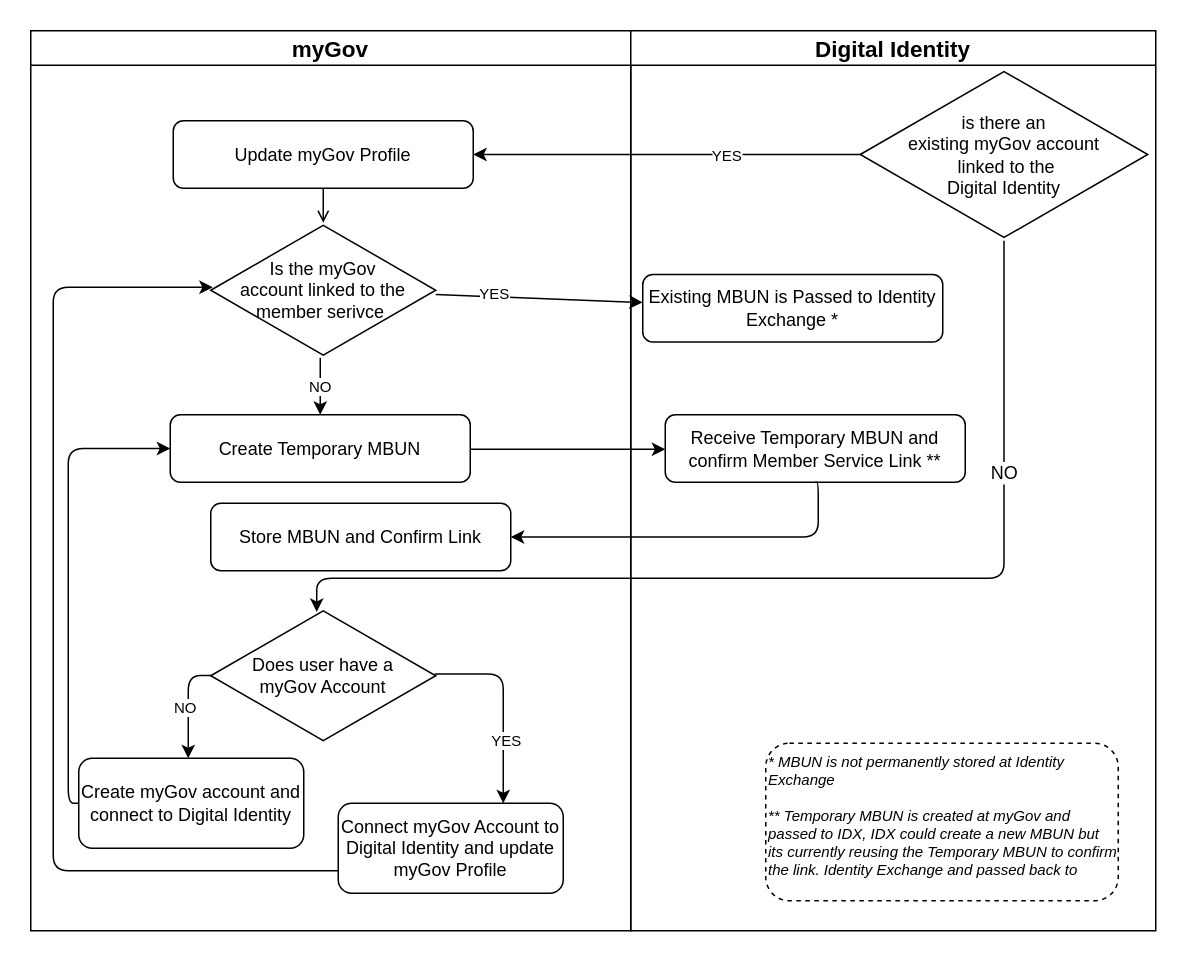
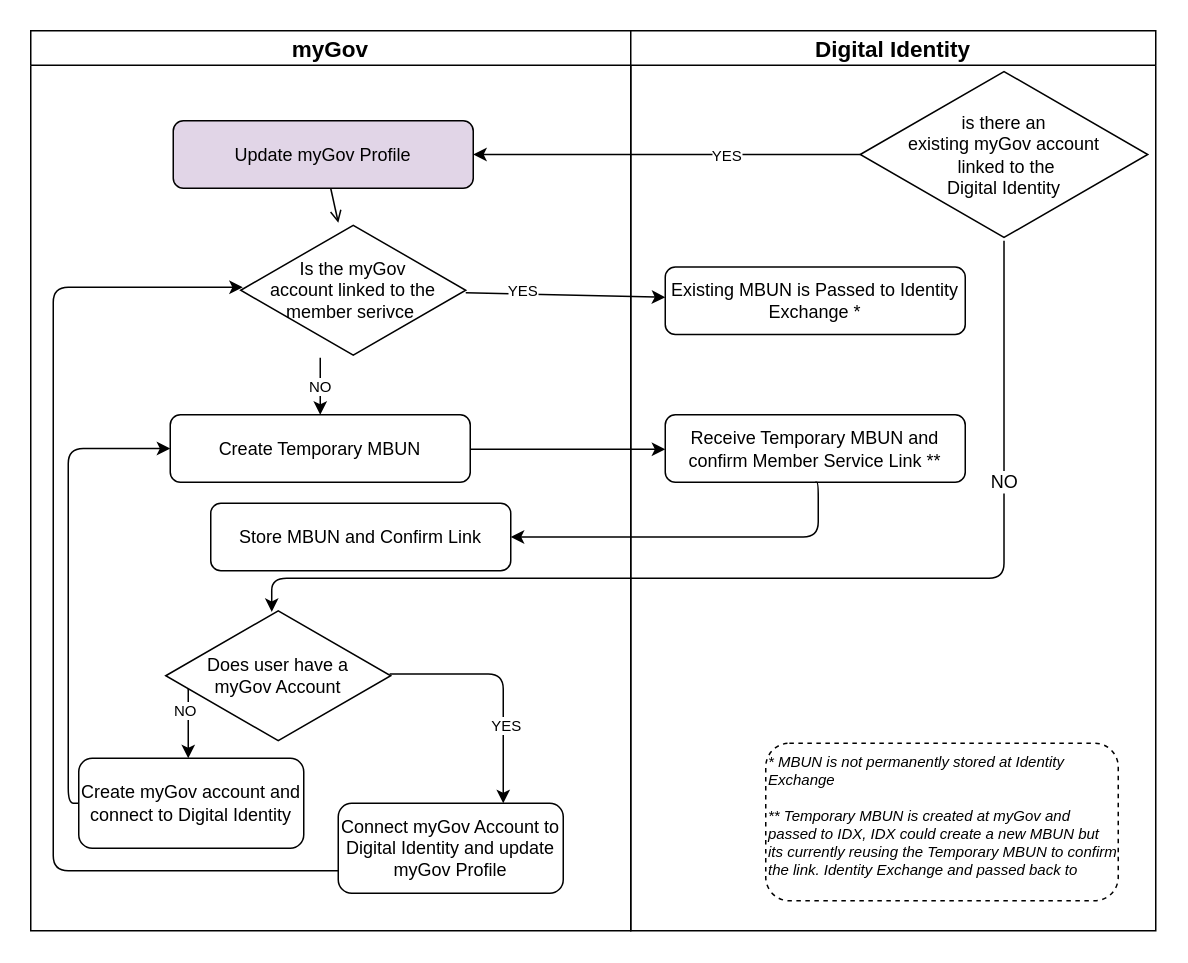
(323, 155) -> (323, 155)
(323, 290) -> (353, 290)
(793, 308) -> (815, 301)
(323, 676) -> (278, 676)
